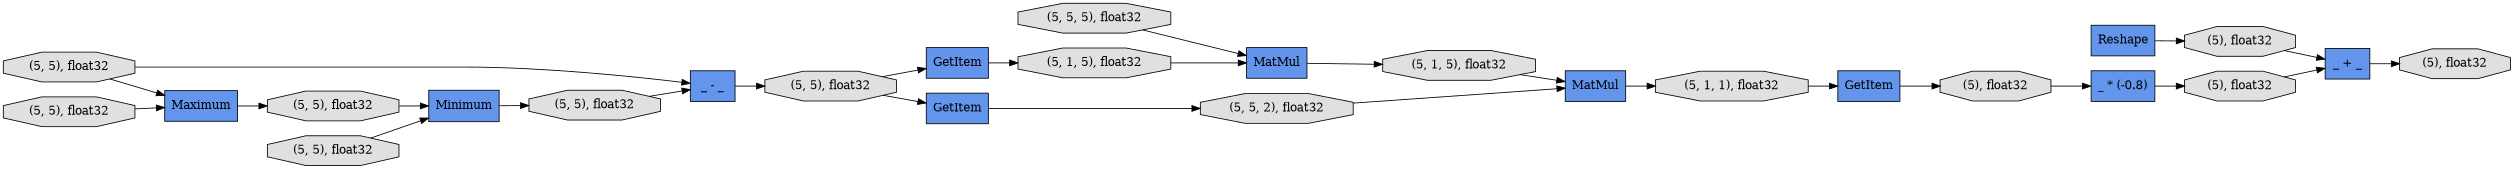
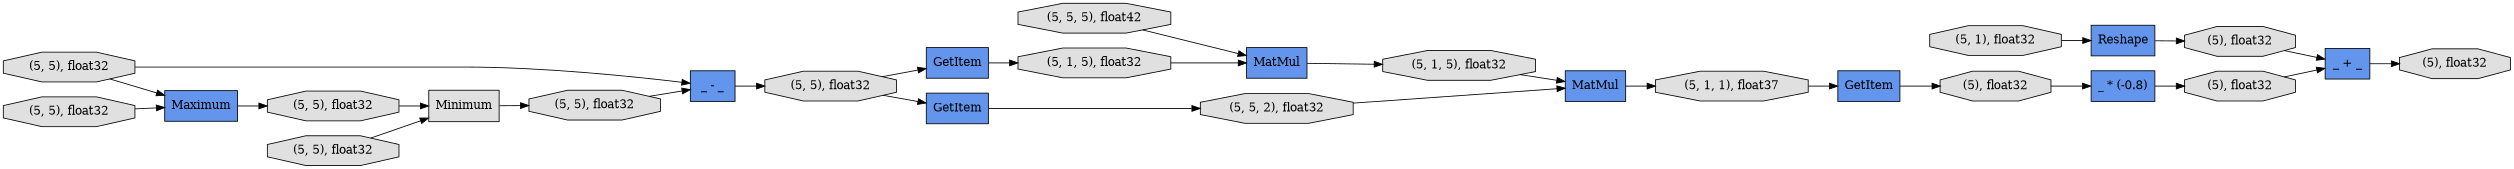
(1094, 18) -> (1094, 18)
none -> (1996, 41)
(1732, 86) -> (1732, 86)
(464, 106) -> (464, 106)
